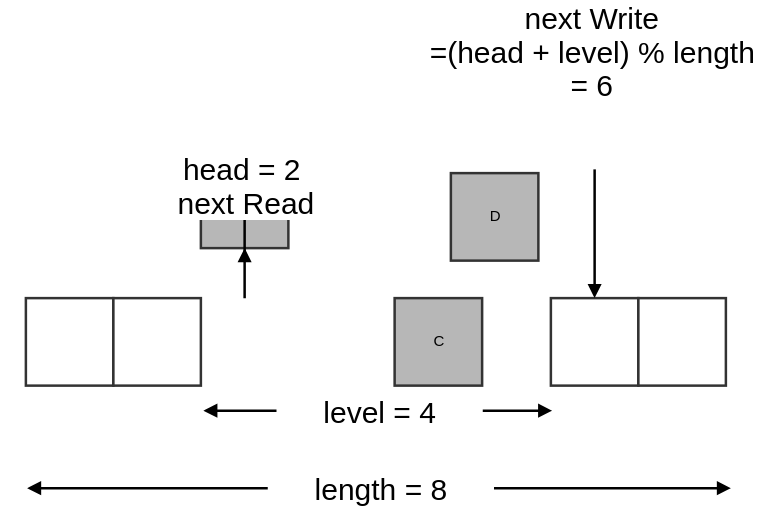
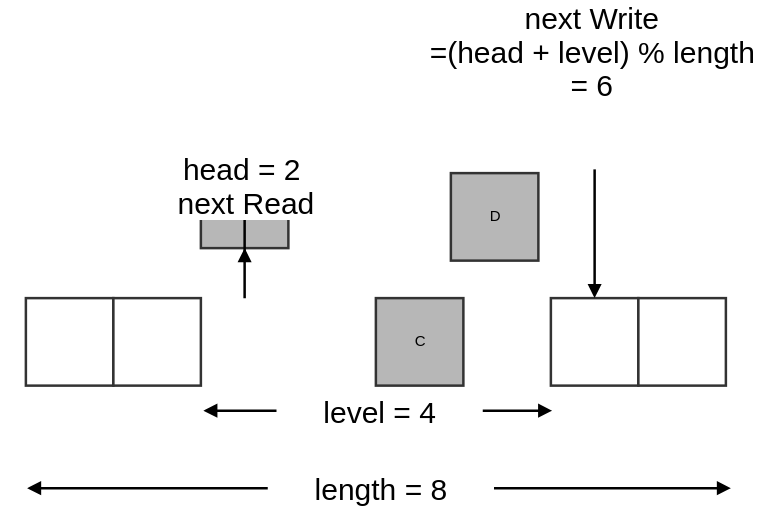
(438, 342) -> (419, 342)
